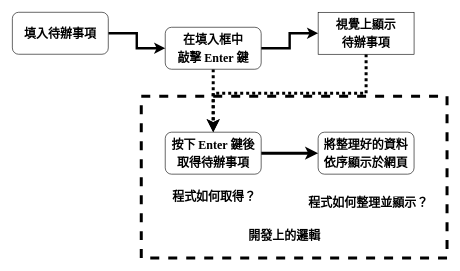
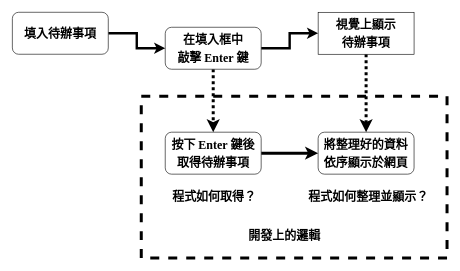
(290, 93) -> (366, 109)
(371, 201) -> (371, 195)
